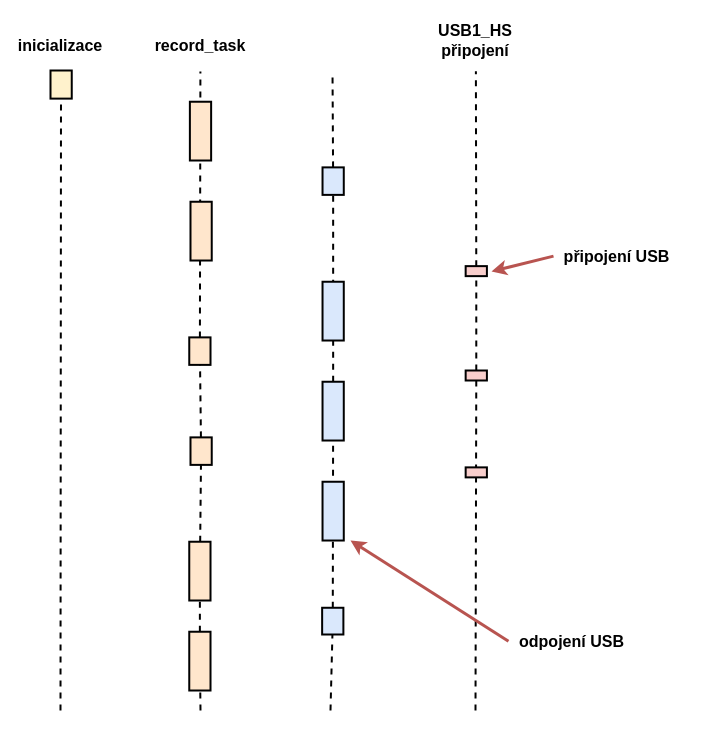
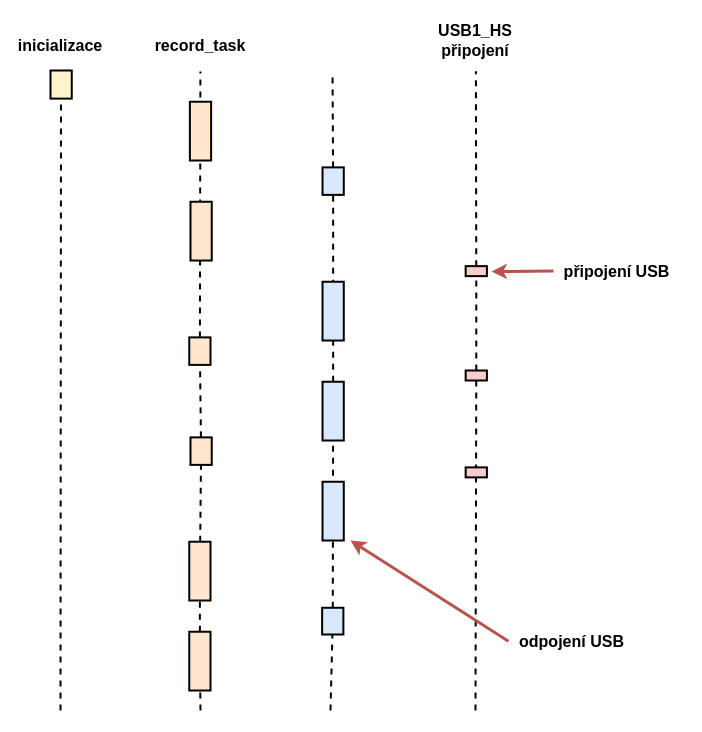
(617, 256) -> (617, 271)
